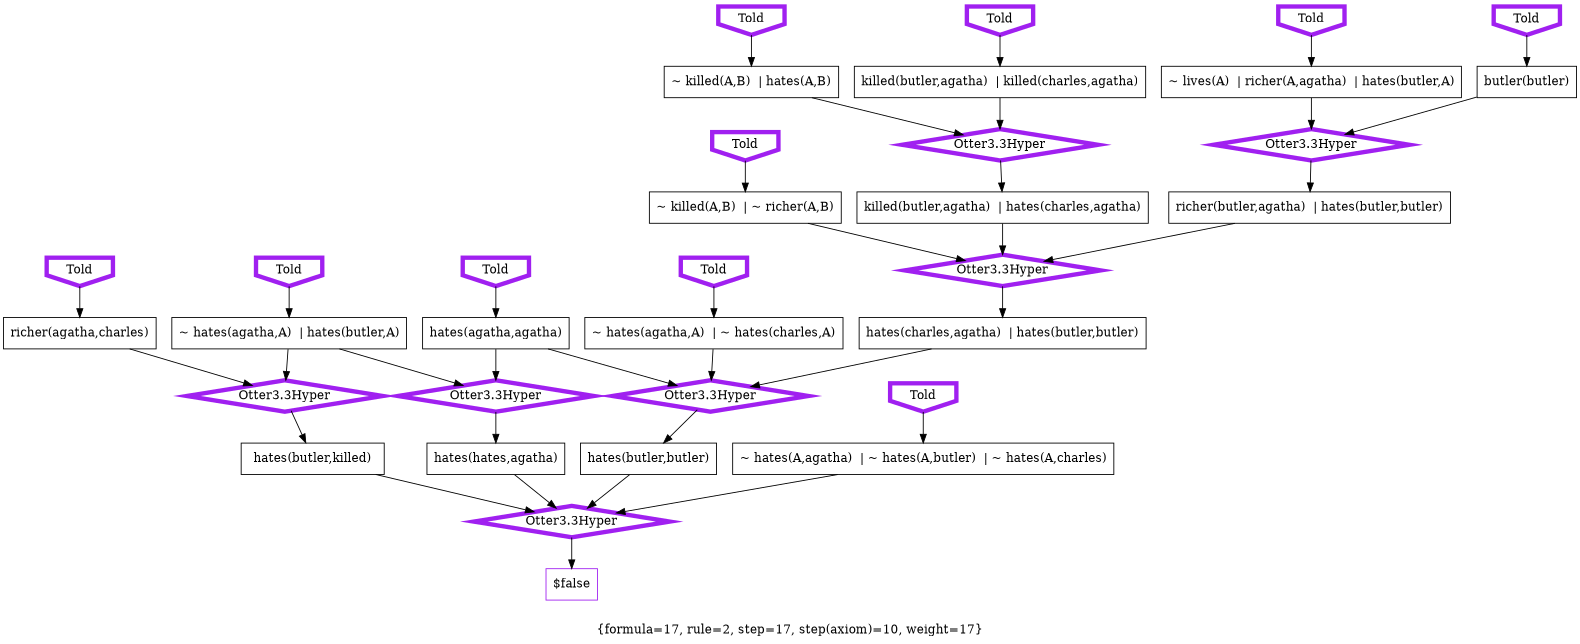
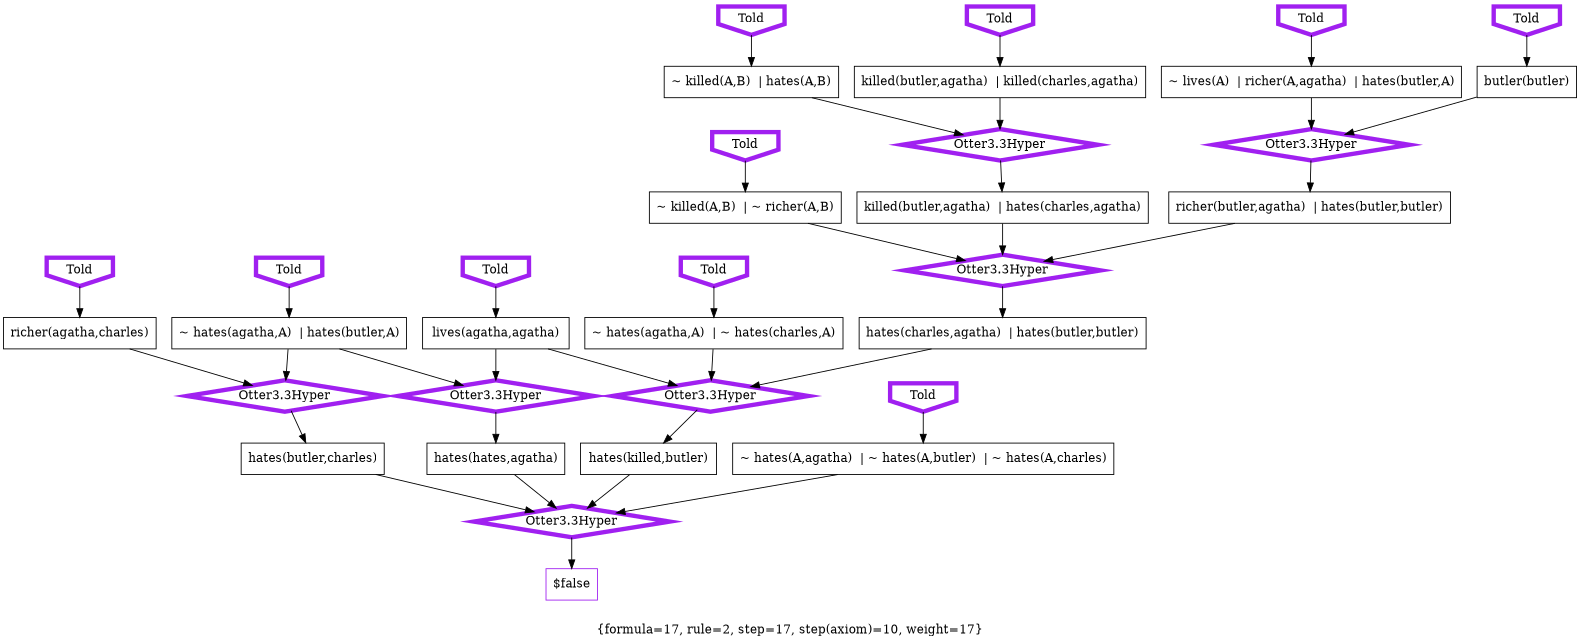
(496, 333) -> (496, 333)
(313, 459) -> (313, 459)
(648, 459) -> (648, 459)
